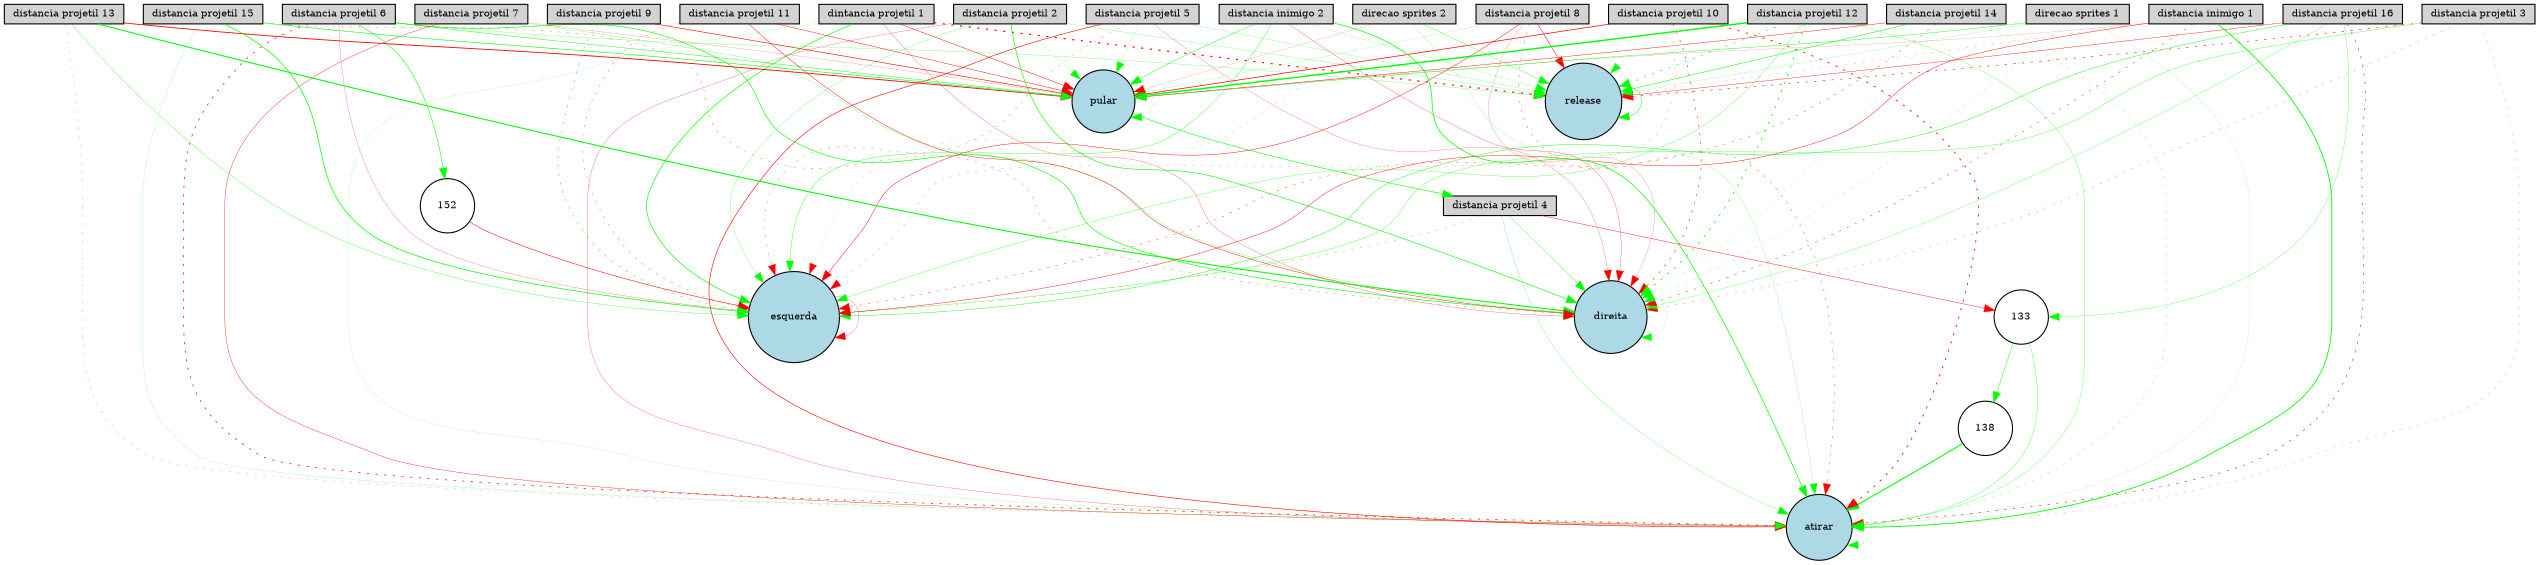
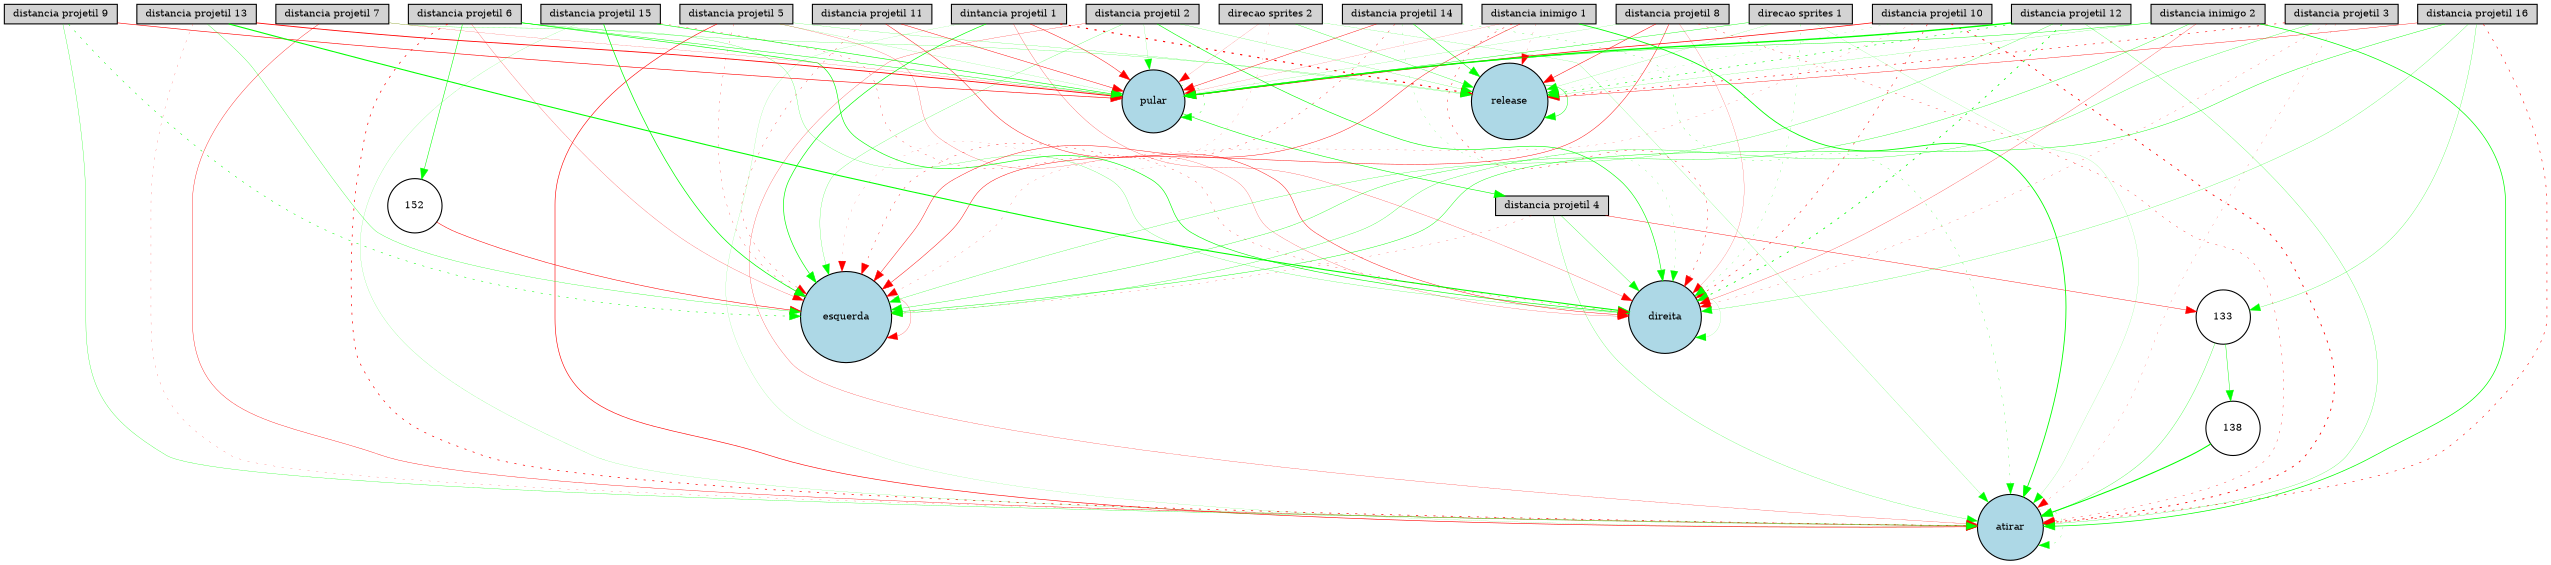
none -> (267, 473)
